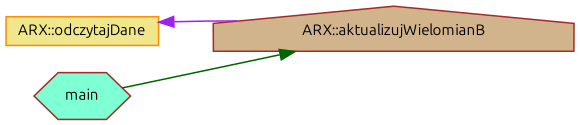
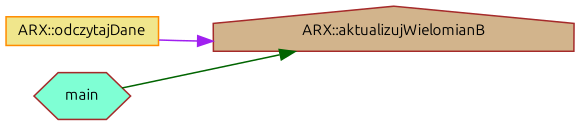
(206, 21) -> (178, 41)
